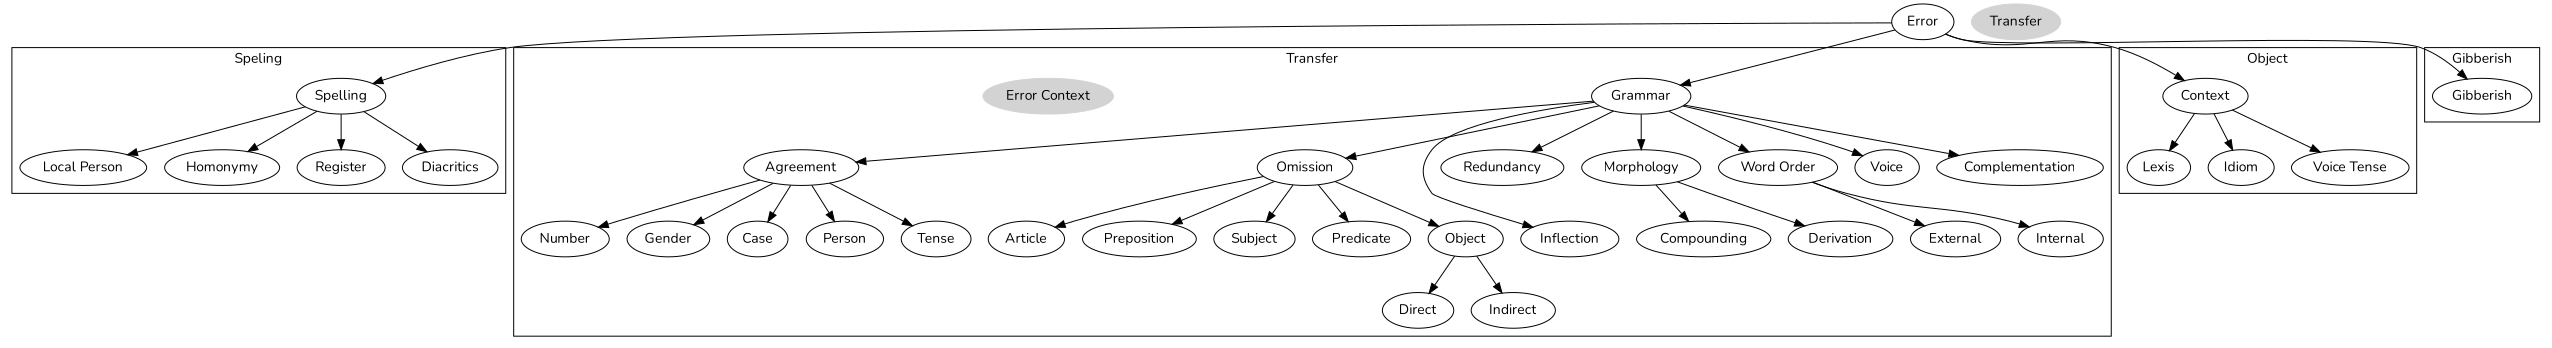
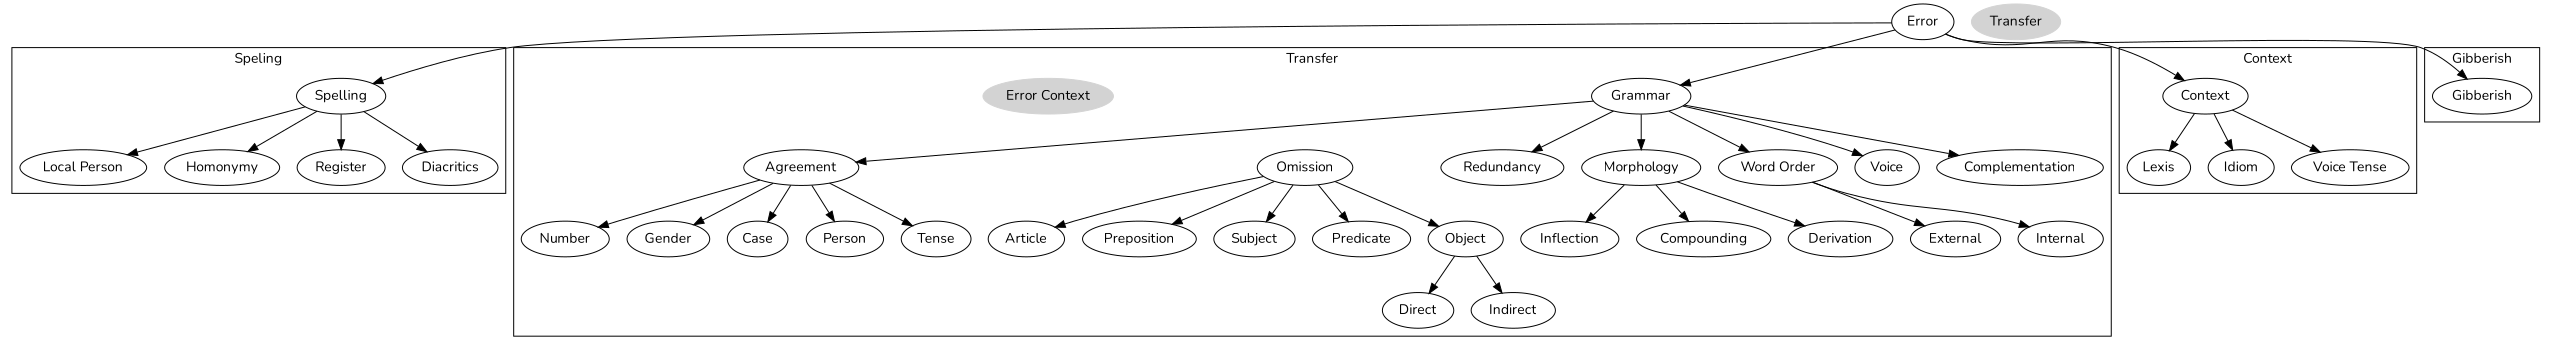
(2268, 59) -> (2268, 59)
(1490, 128) -> none
(1436, 146) -> (1609, 200)
